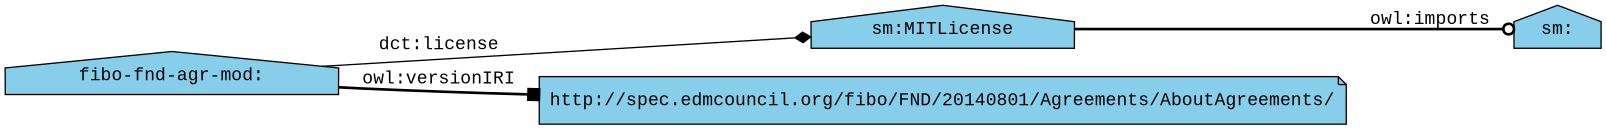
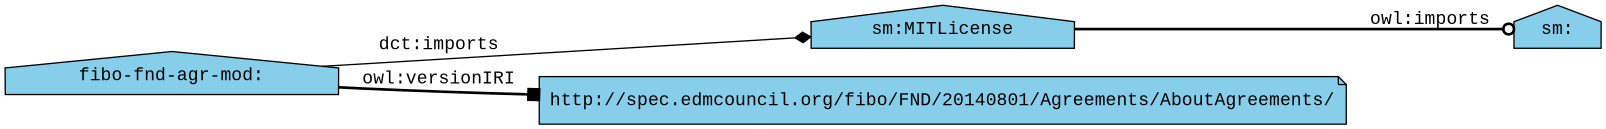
(439, 44) -> (439, 44)
